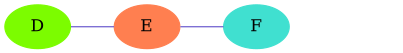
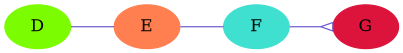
none -> (366, 27)
